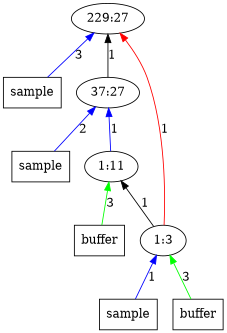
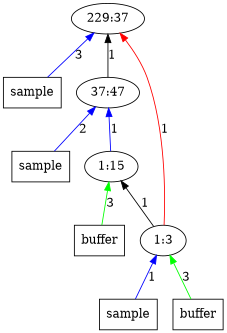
(108, 19) -> (108, 19)
(108, 93) -> (108, 93)
(111, 167) -> (111, 167)
